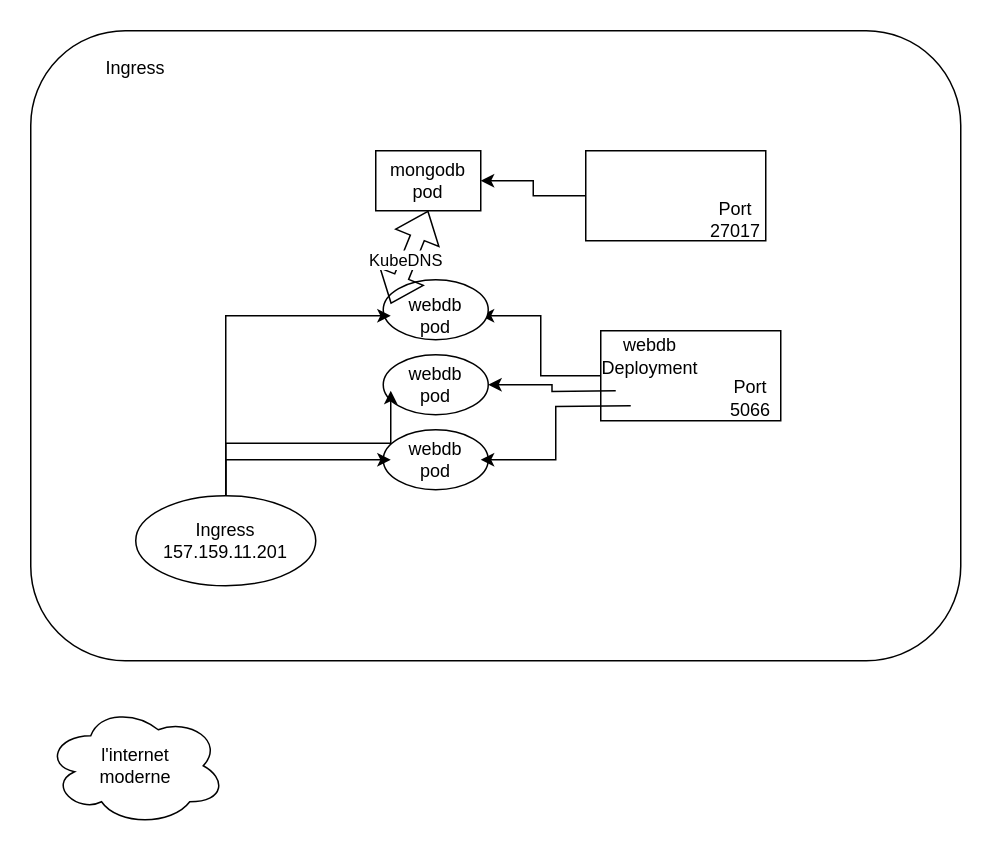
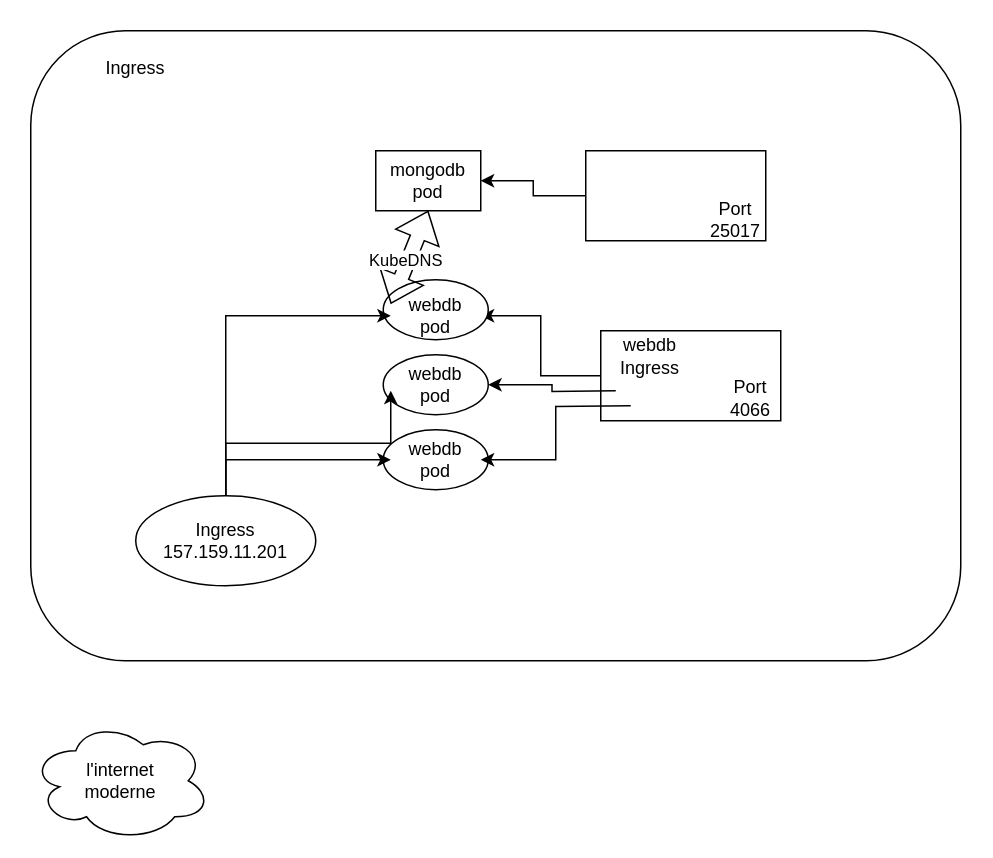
(736, 220) -> (736, 220)
(650, 356) -> (650, 356)
(751, 398) -> (751, 398)
(136, 766) -> (121, 781)
